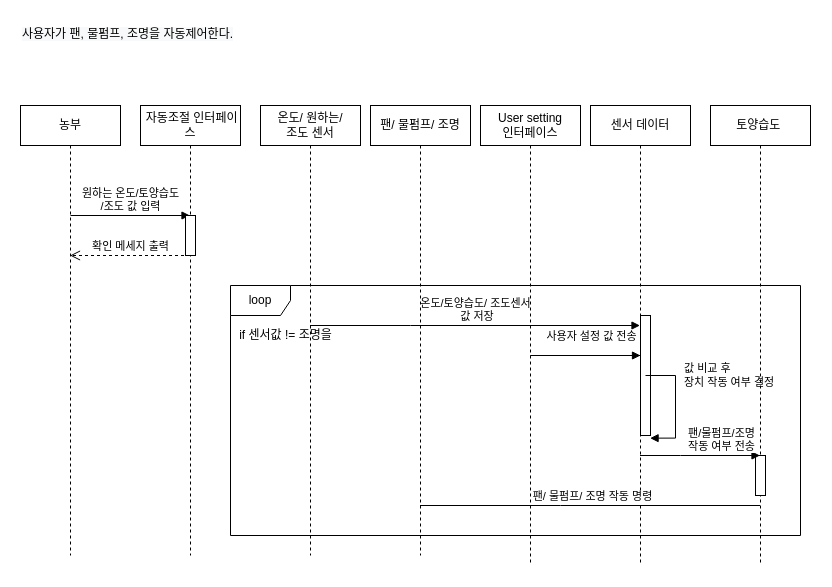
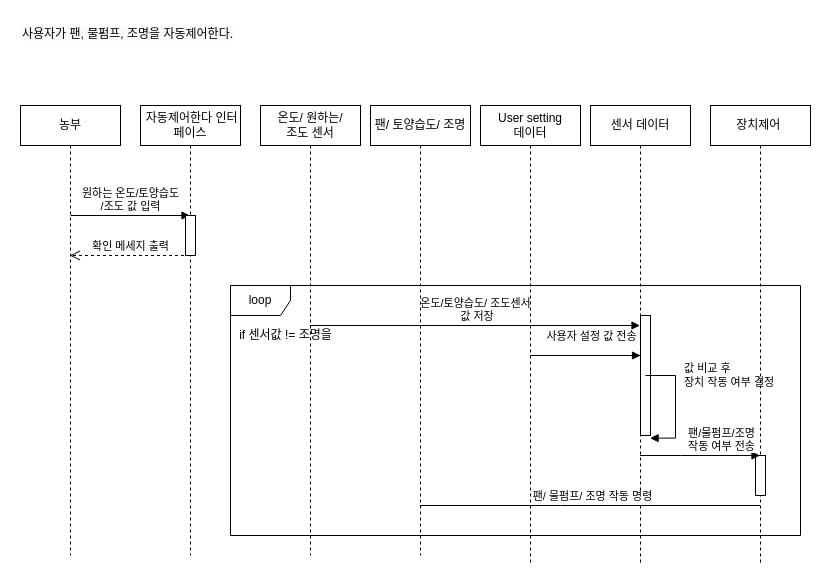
(191, 126) -> (191, 126)
(421, 126) -> (421, 126)
(531, 126) -> (531, 126)
(761, 126) -> (761, 126)
